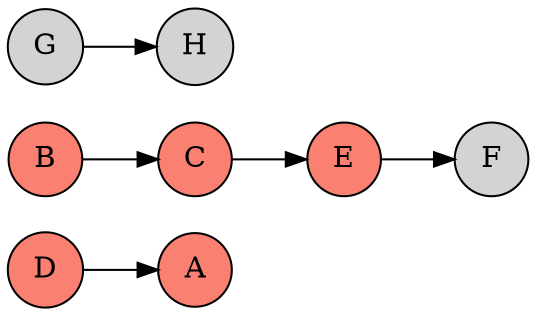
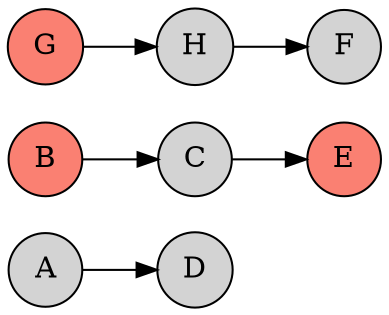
(45, 47) -> (45, 47)
(195, 159) -> (195, 159)
(408, 159) -> (260, 47)
(45, 270) -> (195, 270)
(110, 270) -> (109, 270)
(195, 270) -> (45, 270)
